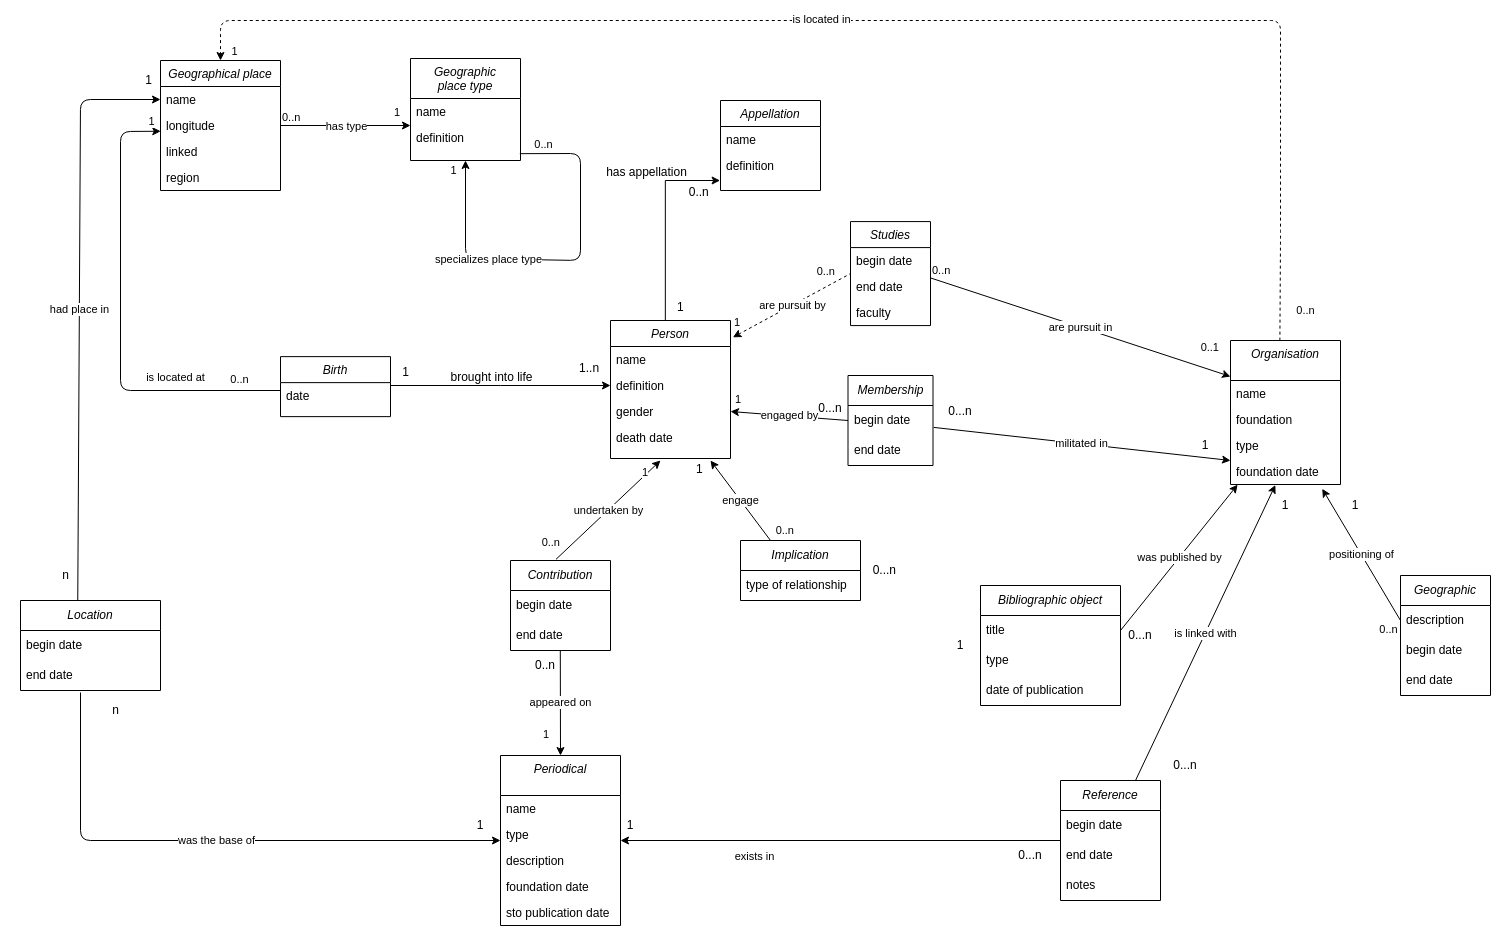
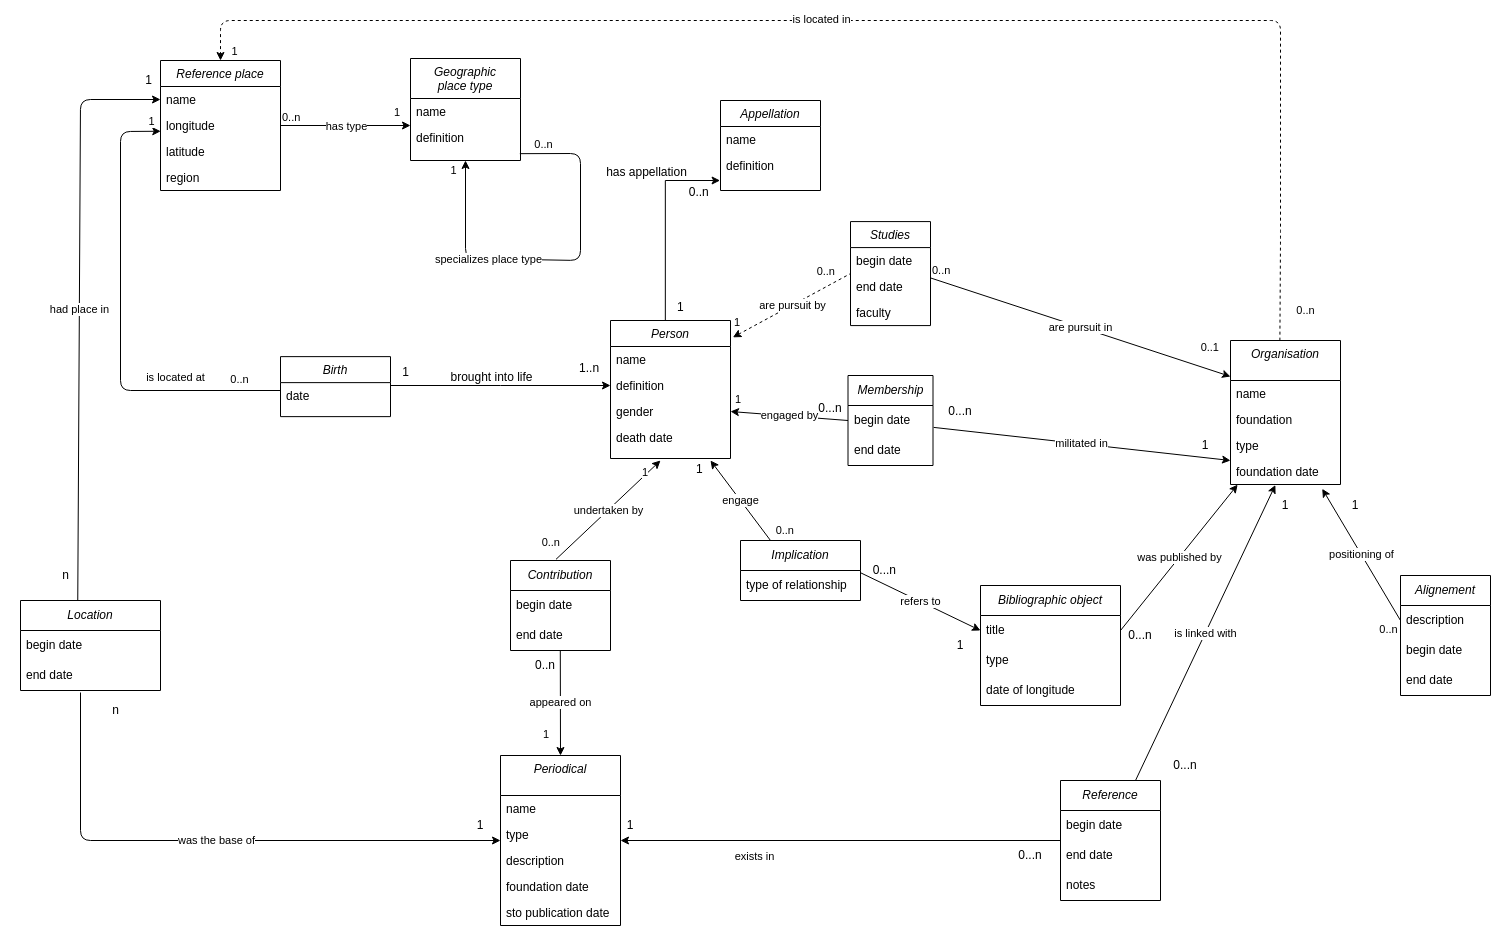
(220, 74) -> (220, 74)
(183, 152) -> (190, 152)
(1446, 591) -> (1446, 591)
none -> (919, 601)
(1043, 691) -> (1037, 691)
